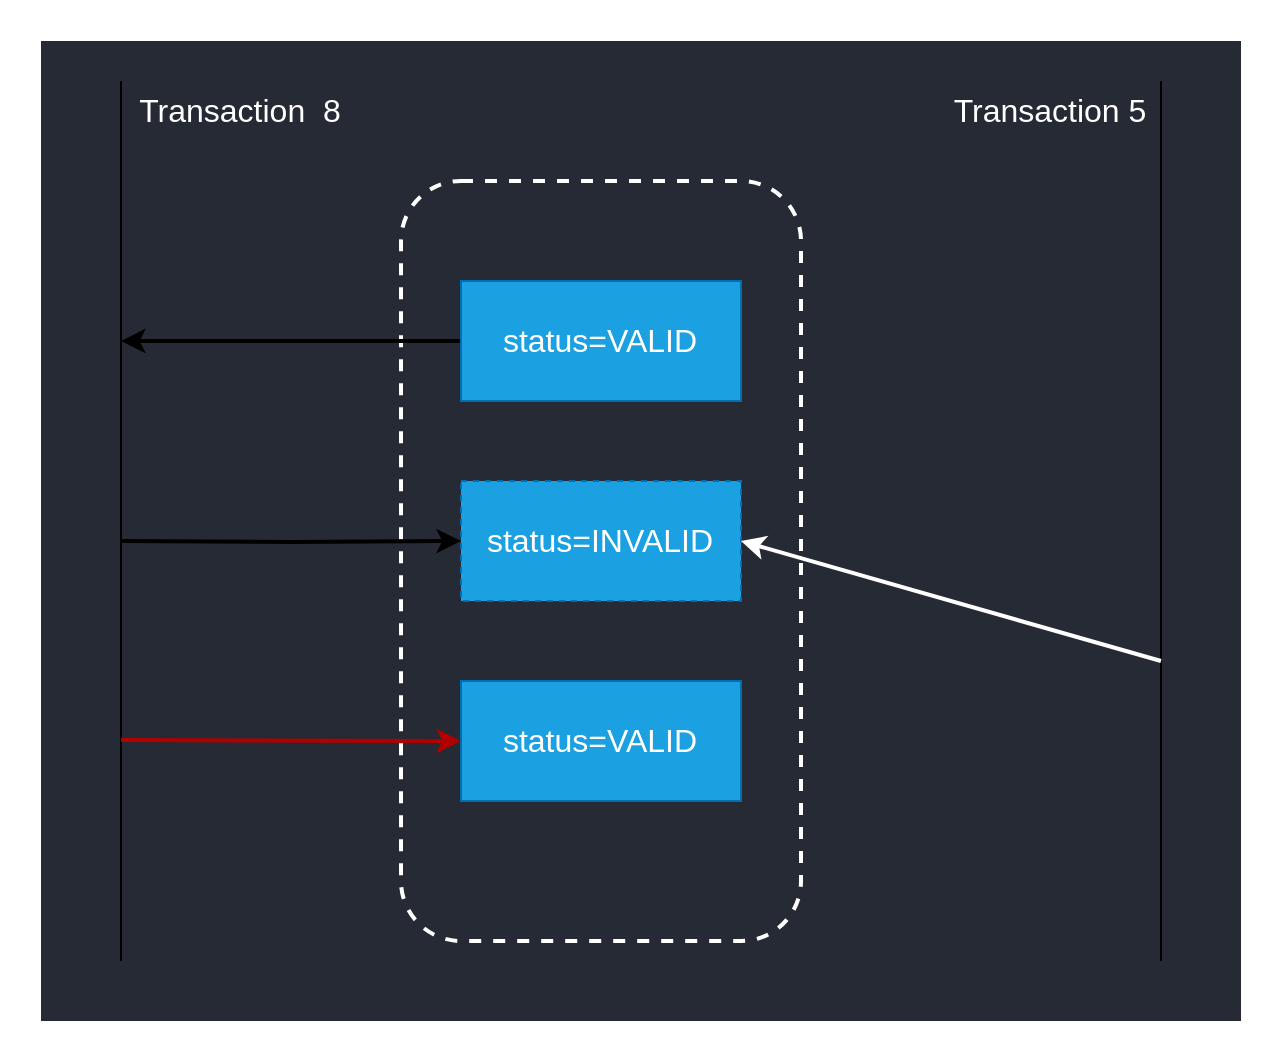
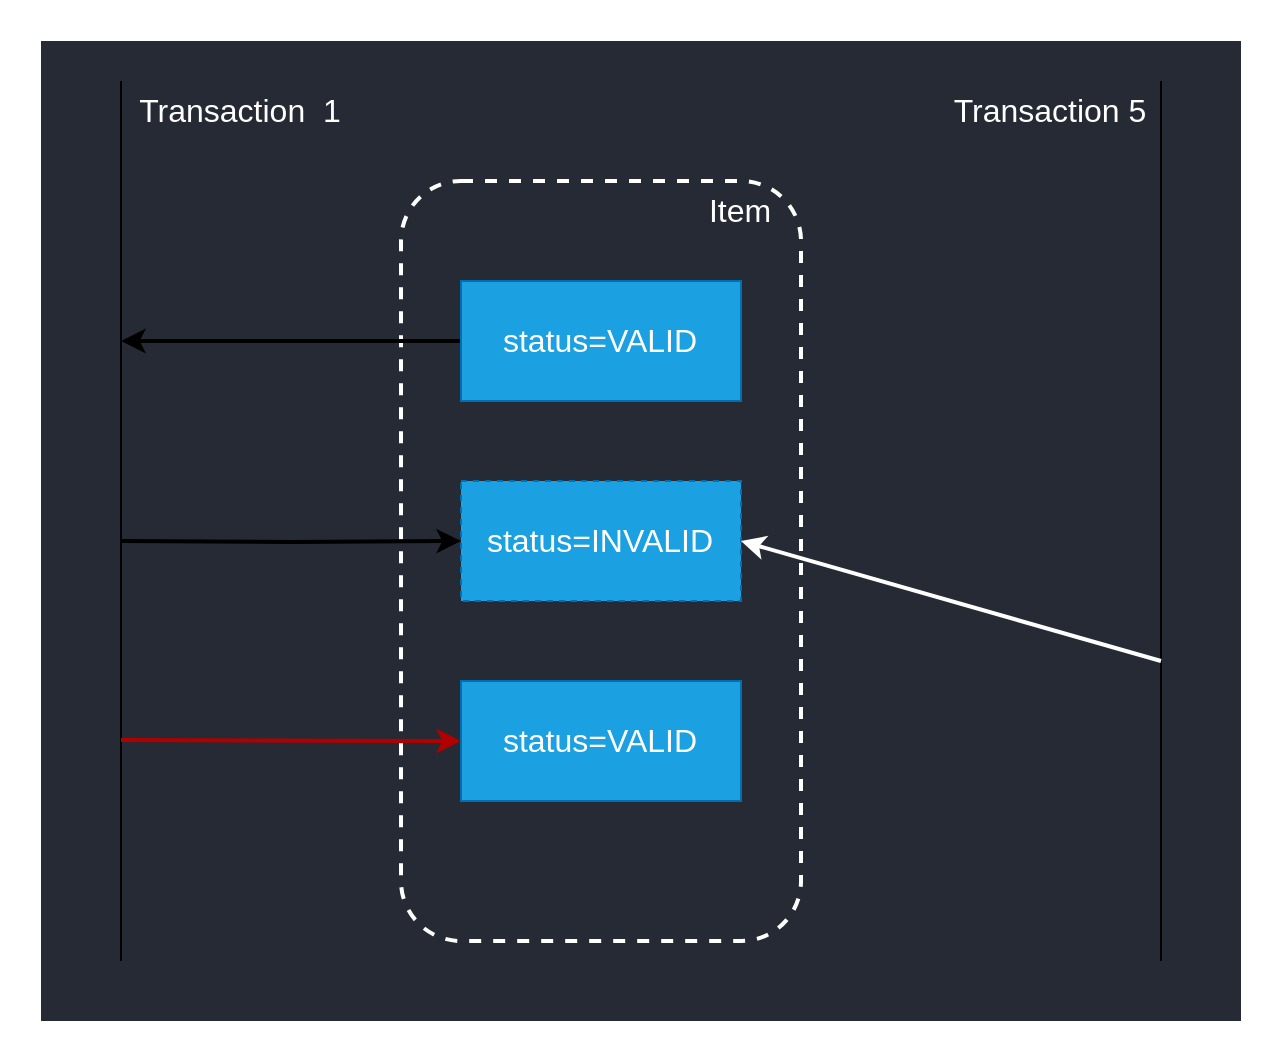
(241, 111) -> (241, 111)
none -> (741, 211)
